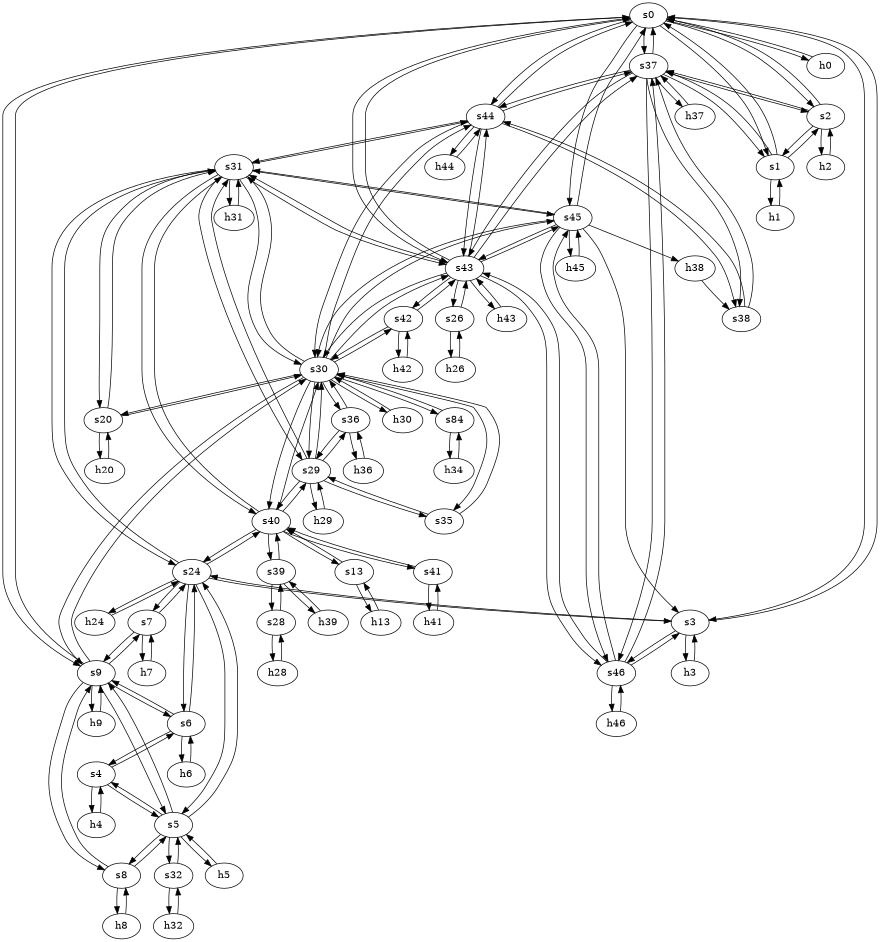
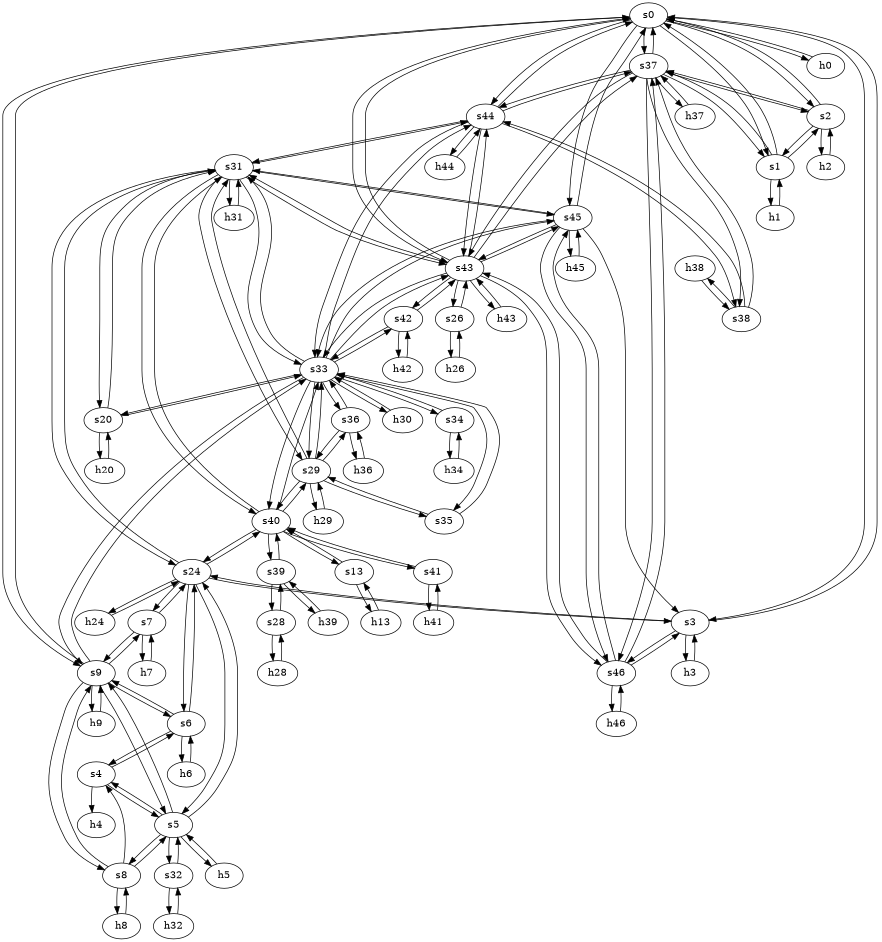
(630, 242) -> (724, 295)
(319, 370) -> (319, 370)
(455, 420) -> (455, 420)
(101, 803) -> (124, 826)
